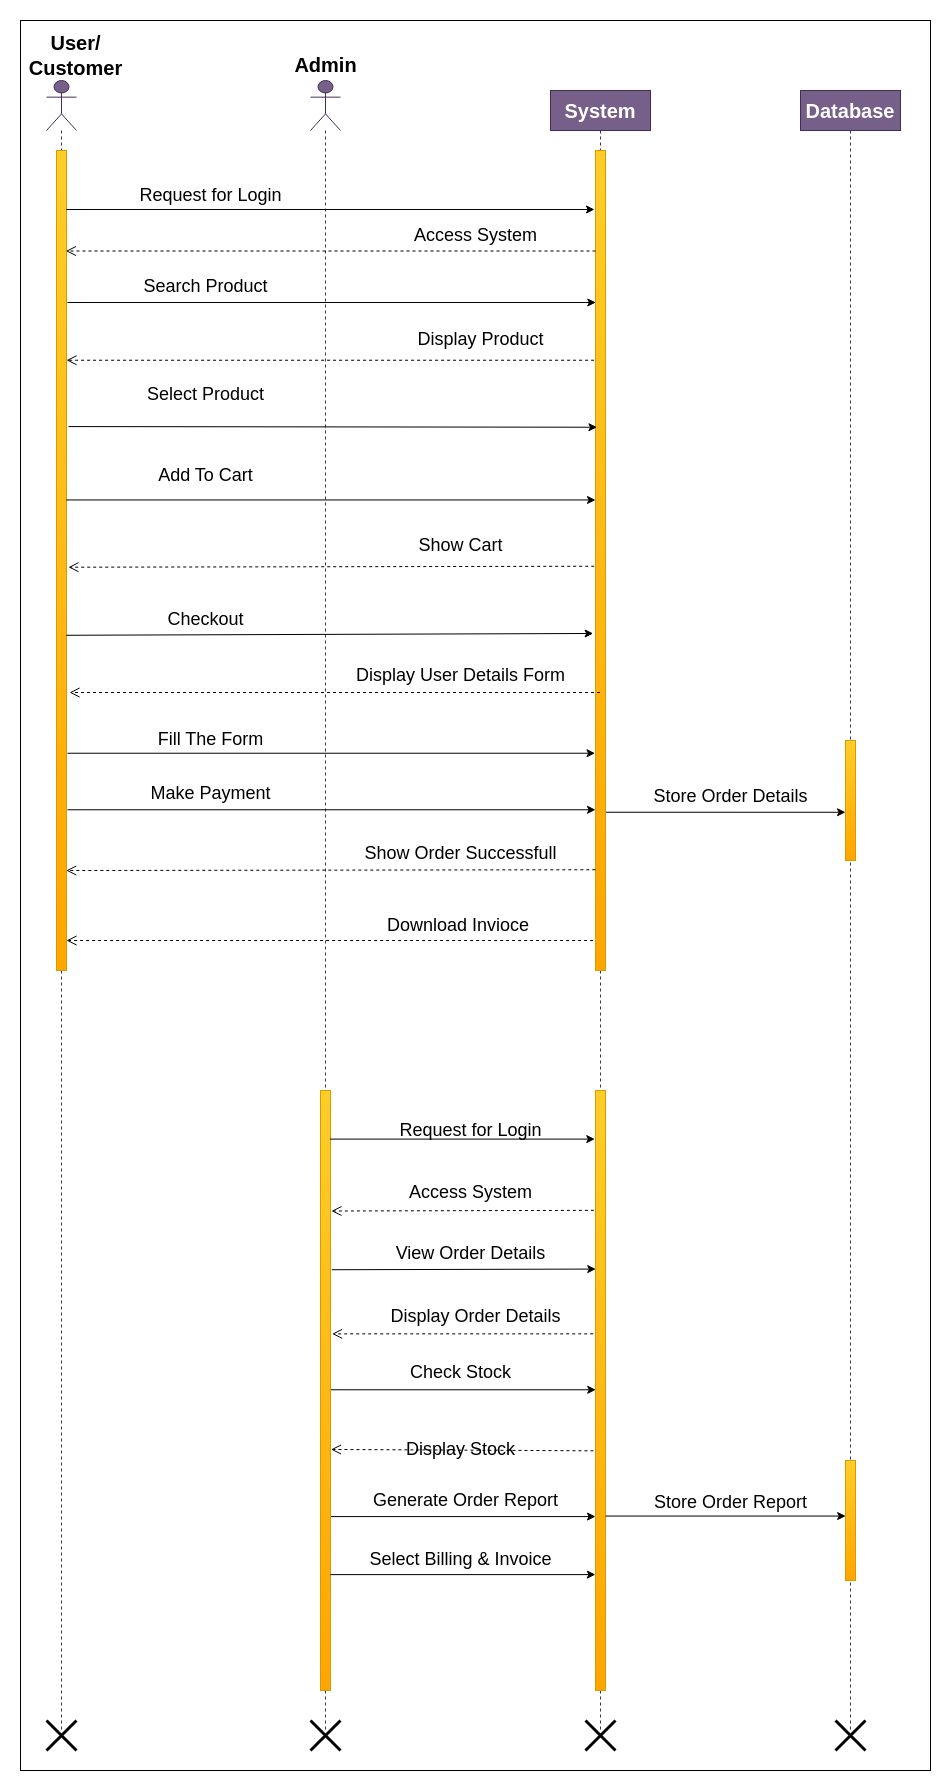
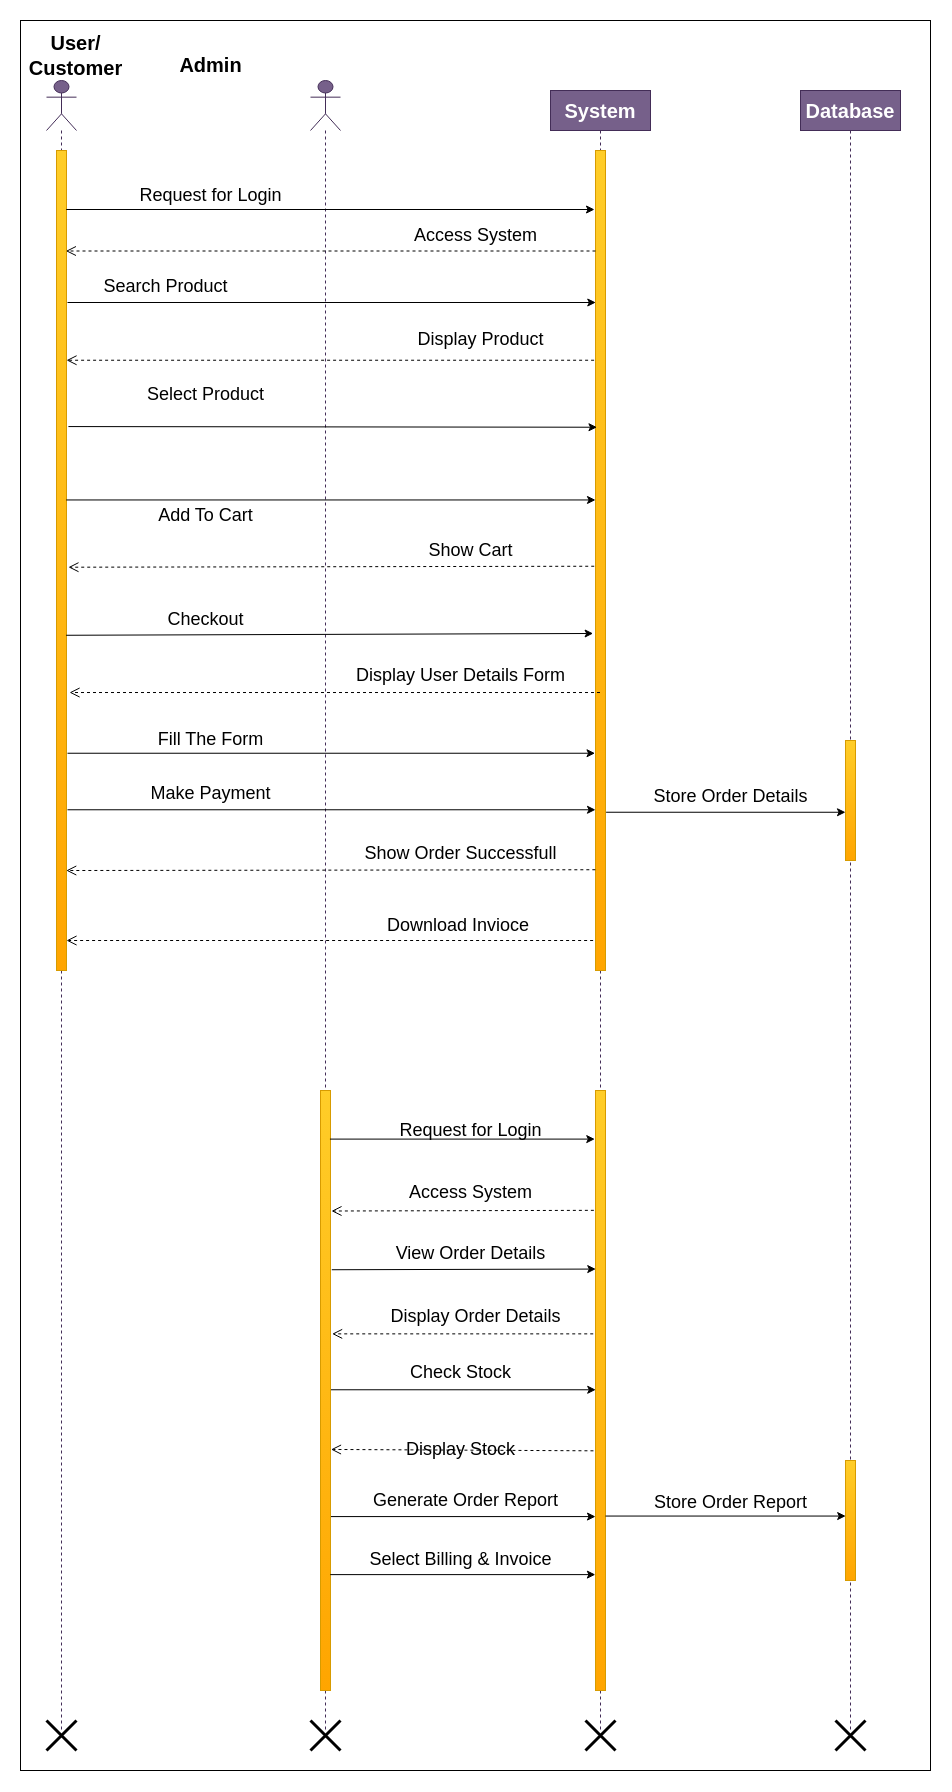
(326, 66) -> (211, 66)
(206, 287) -> (166, 287)
(206, 476) -> (206, 516)
(461, 546) -> (471, 551)
